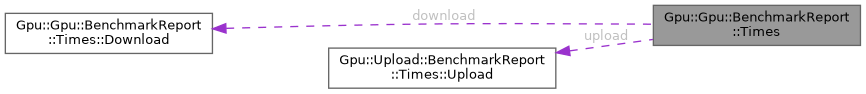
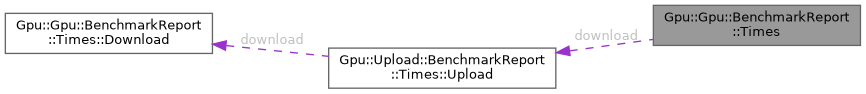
(440, 24) -> (277, 51)
(605, 37) -> (605, 37)
